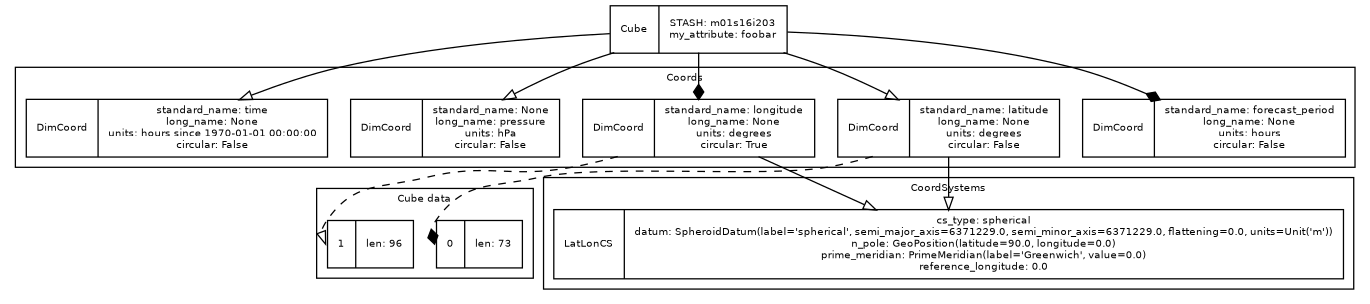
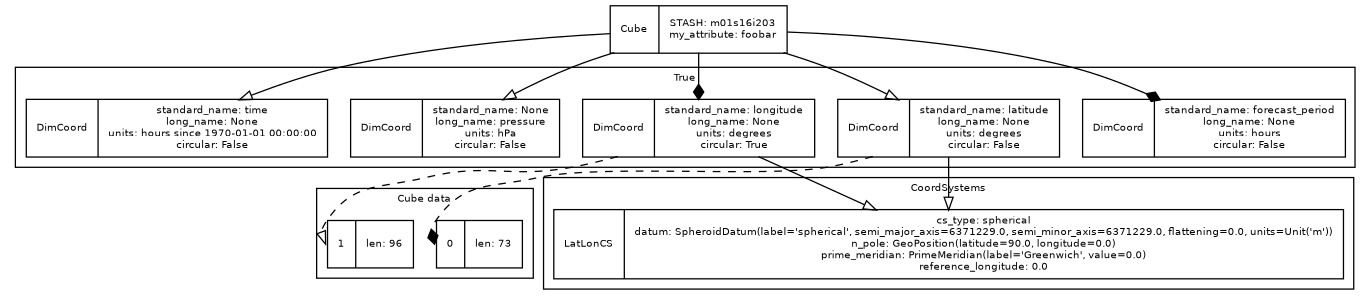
(685, 78) -> (685, 78)
